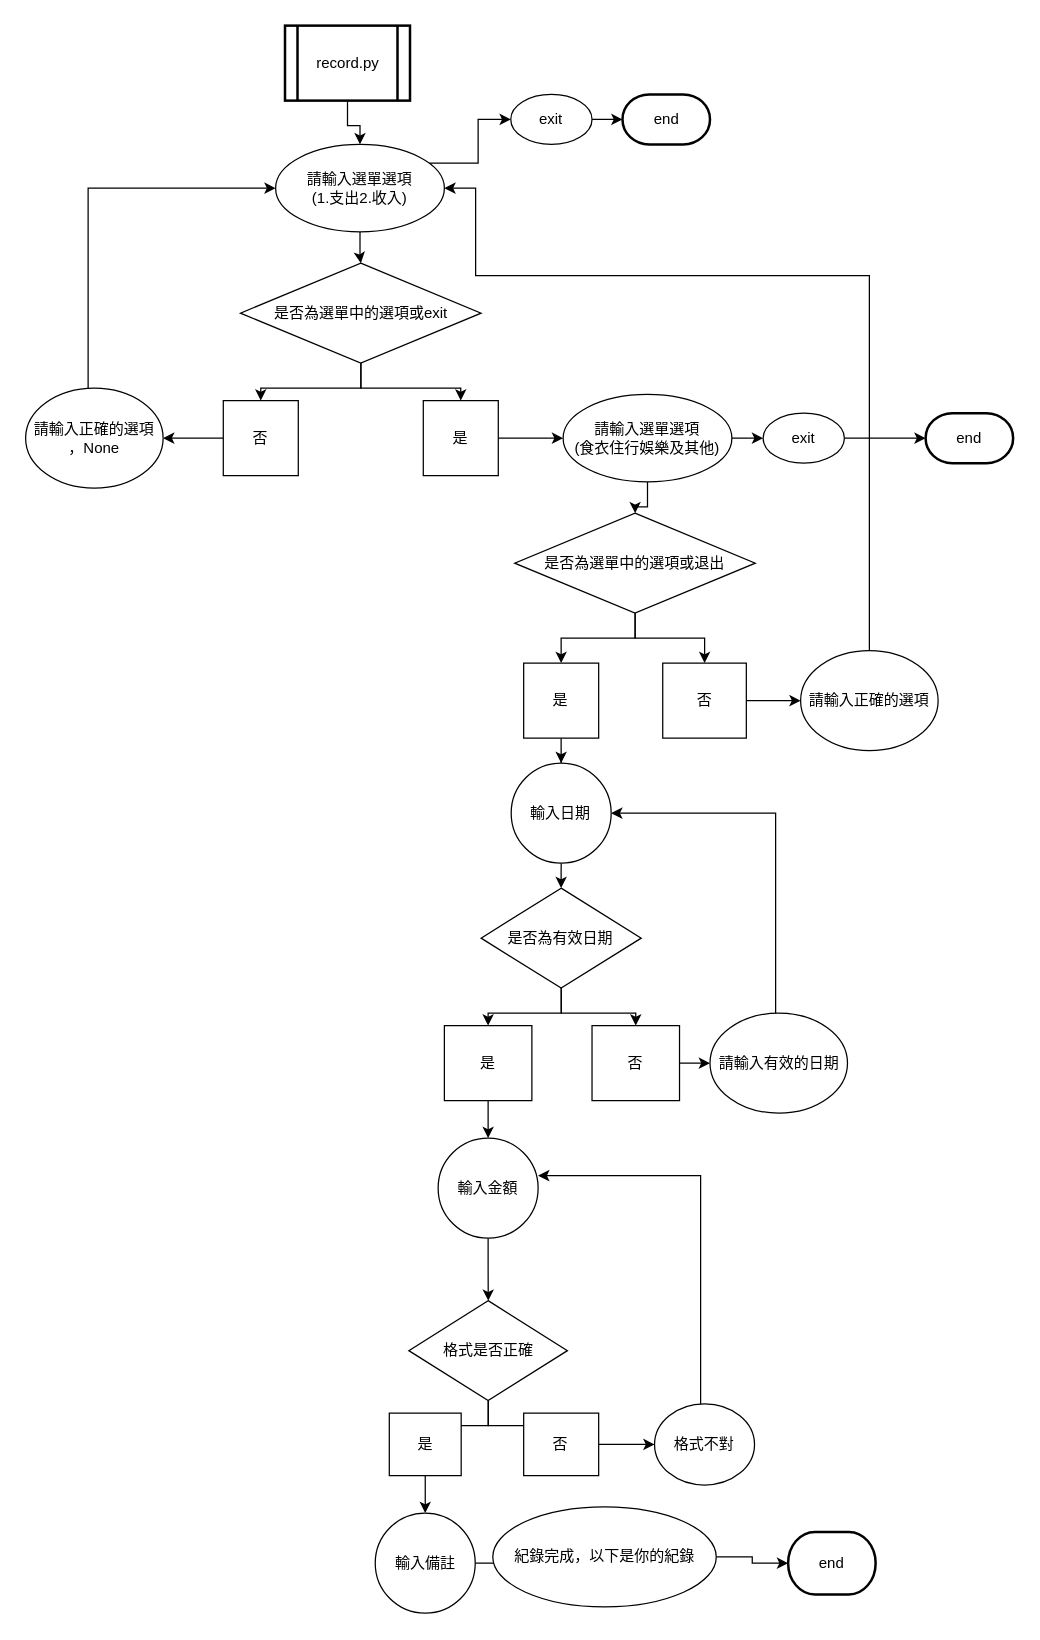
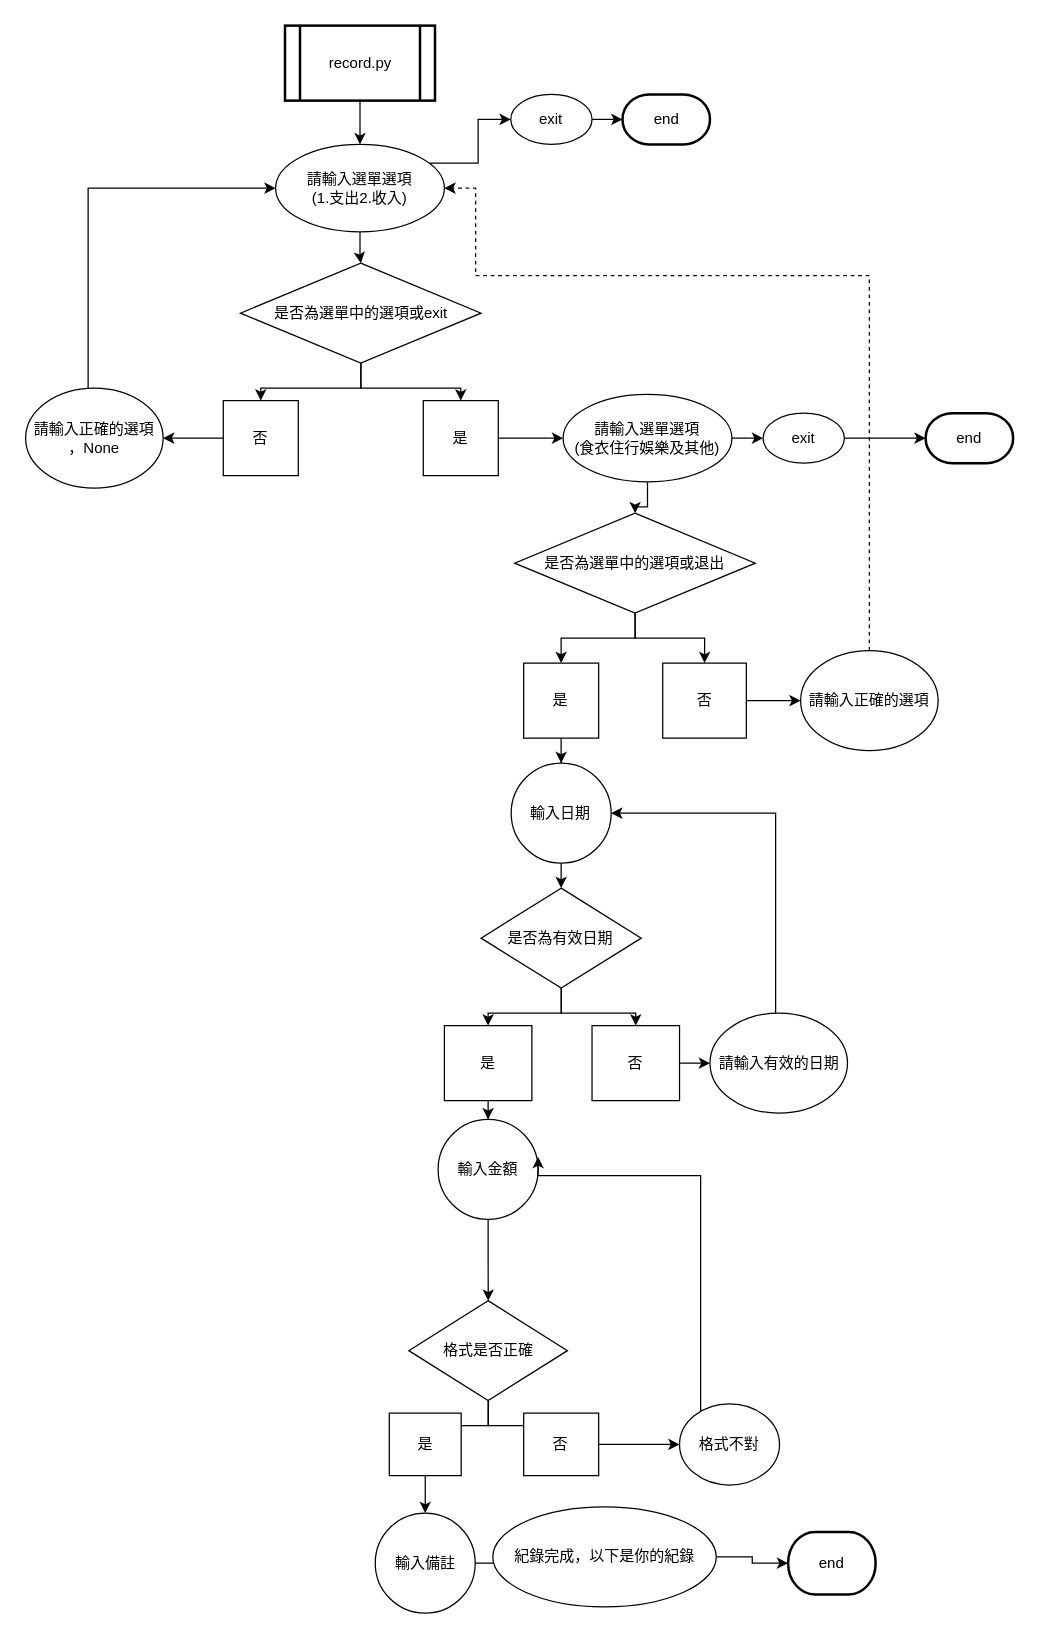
(348, 63) -> (360, 63)
(804, 276) -> (804, 276)
(488, 1188) -> (488, 1169)
(705, 1444) -> (730, 1444)
